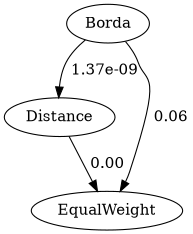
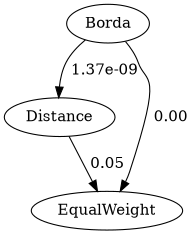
(169, 117) -> (169, 117)
(105, 164) -> (105, 164)
